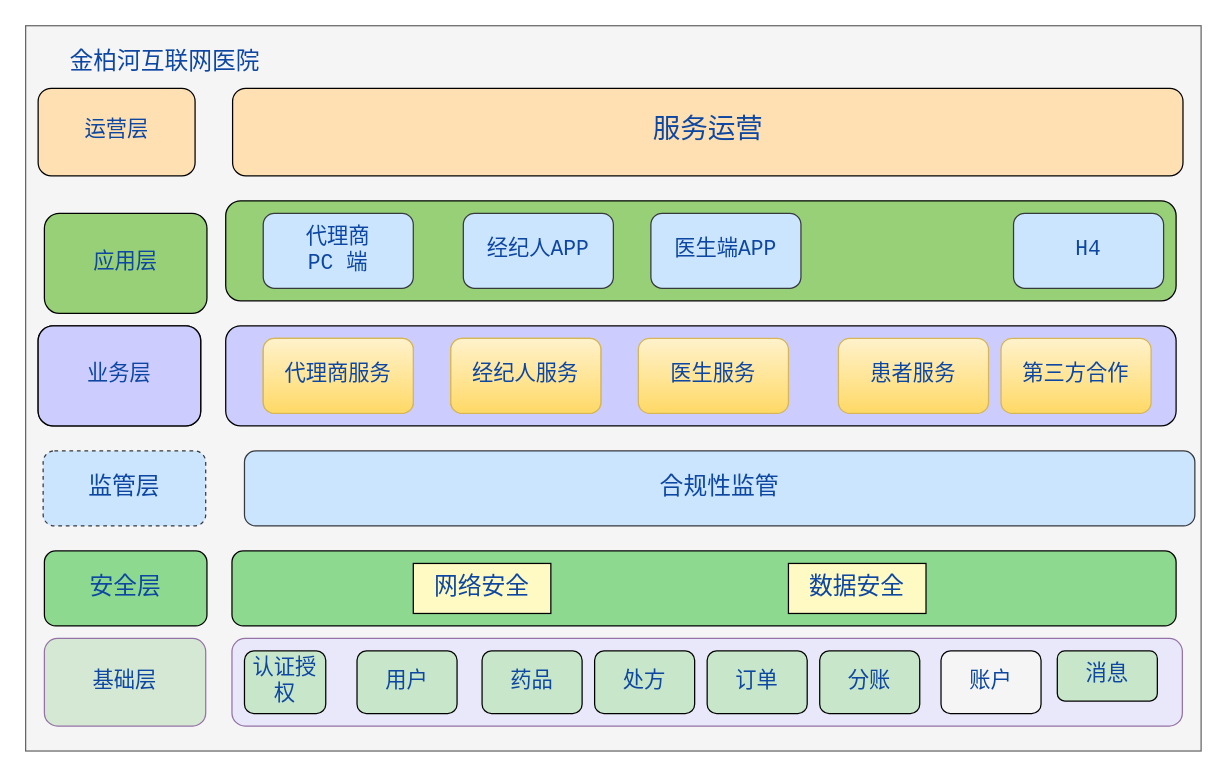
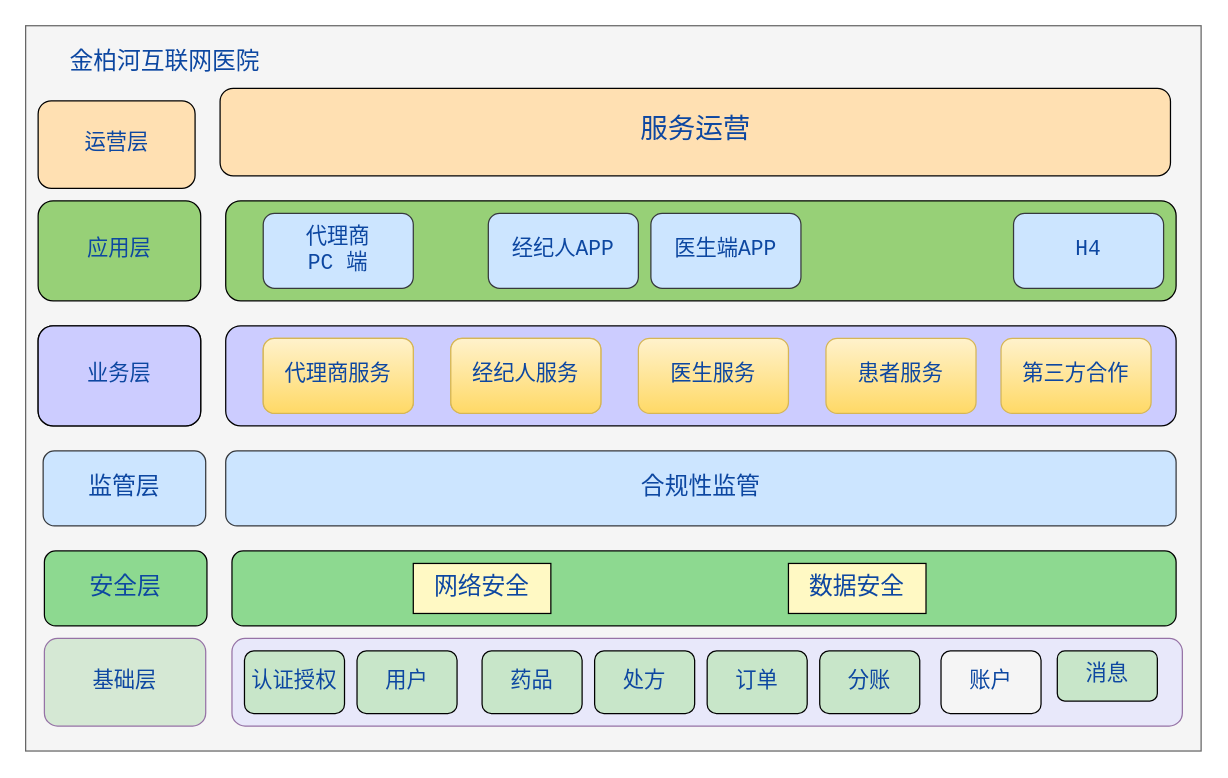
(117, 132) -> (117, 144)
(708, 132) -> (695, 132)
(538, 251) -> (563, 251)
(126, 263) -> (119, 251)
(913, 376) -> (901, 376)
(124, 488) -> (124, 488)
(719, 488) -> (701, 488)
(285, 682) -> (294, 682)
